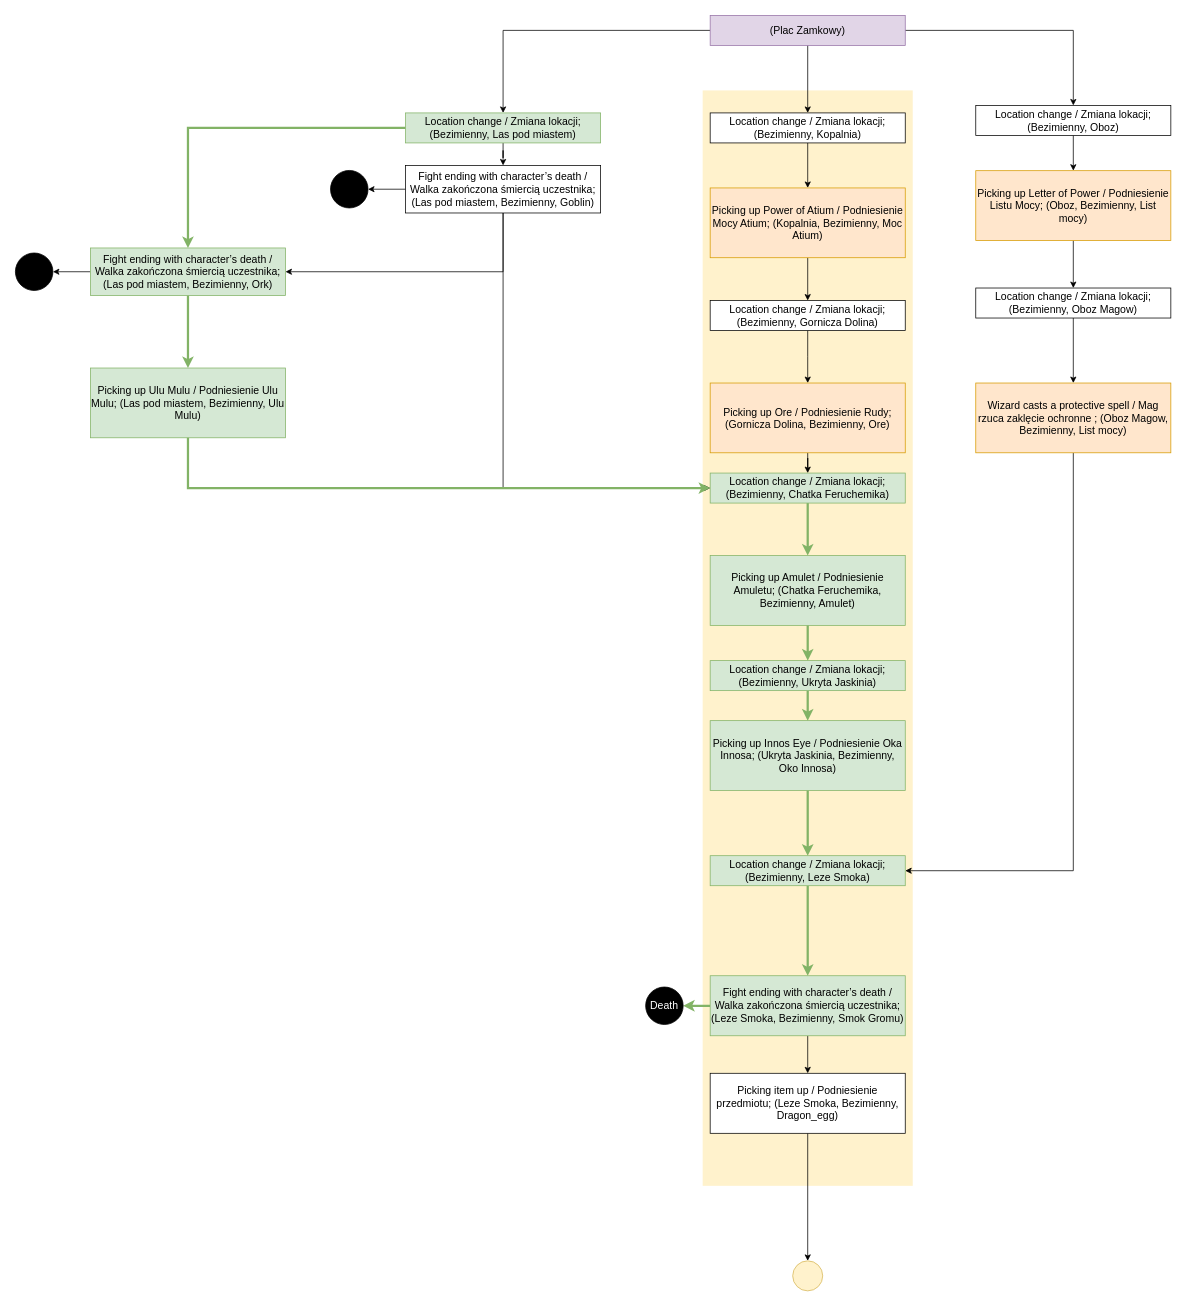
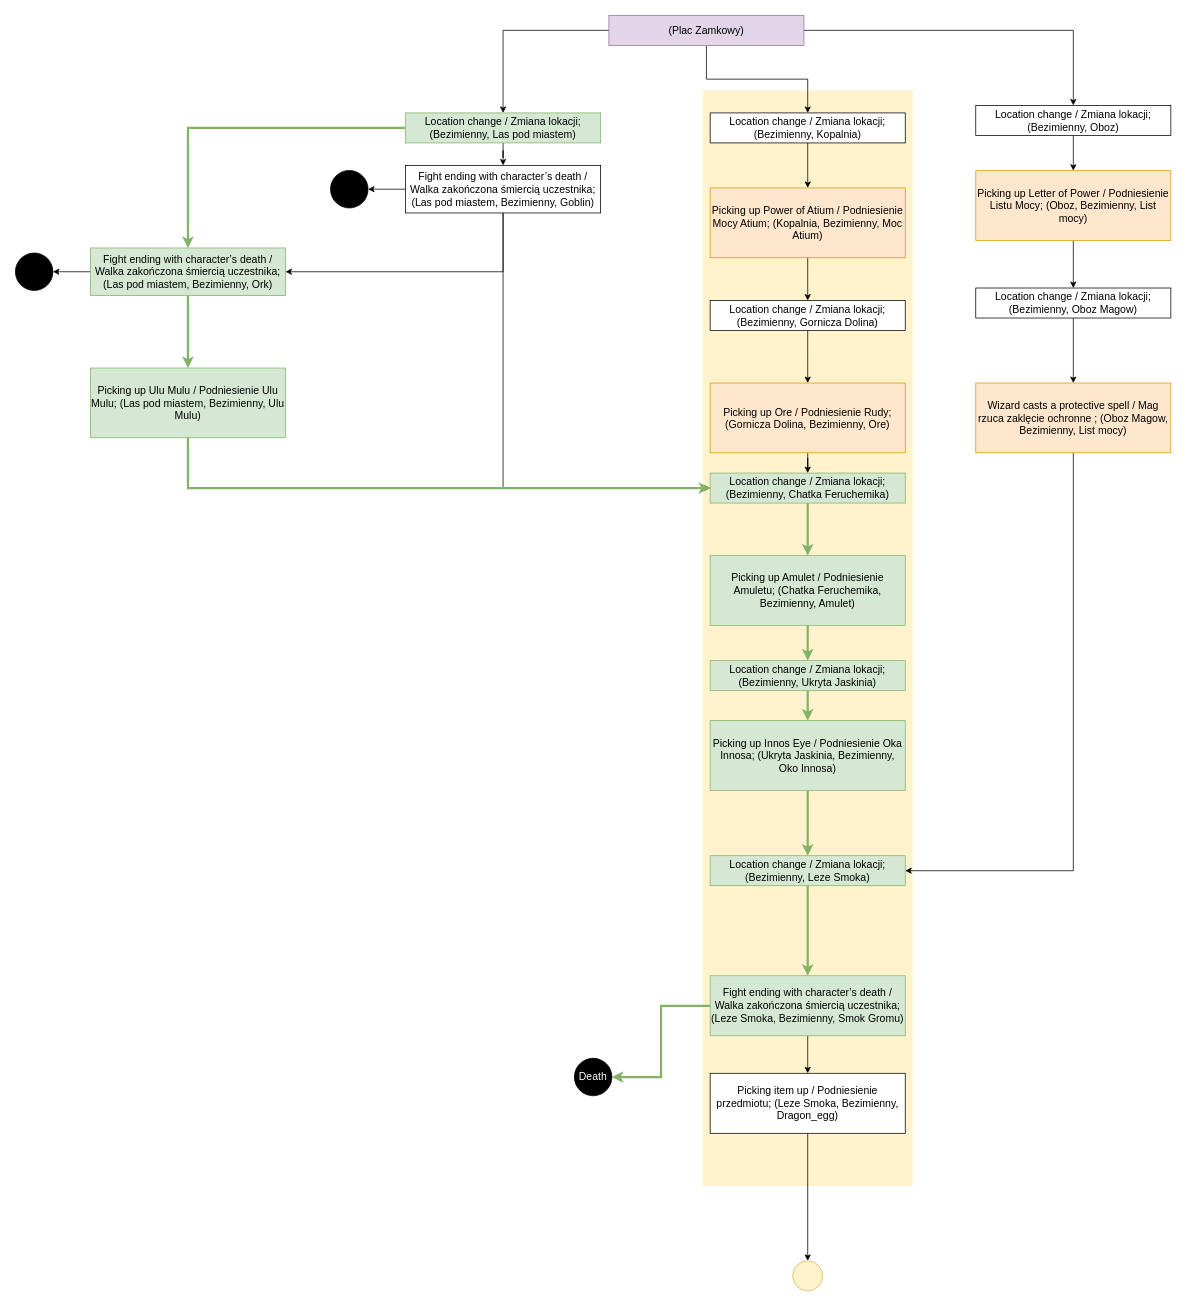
(807, 30) -> (706, 30)
(664, 1005) -> (593, 1077)
